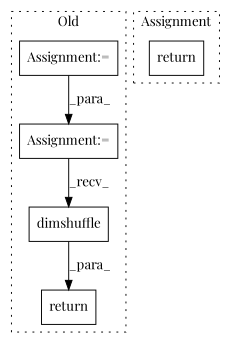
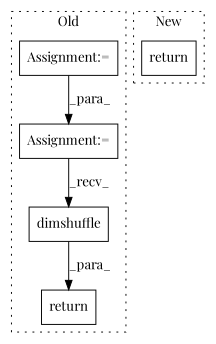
(177, 22) -> (169, 22)
